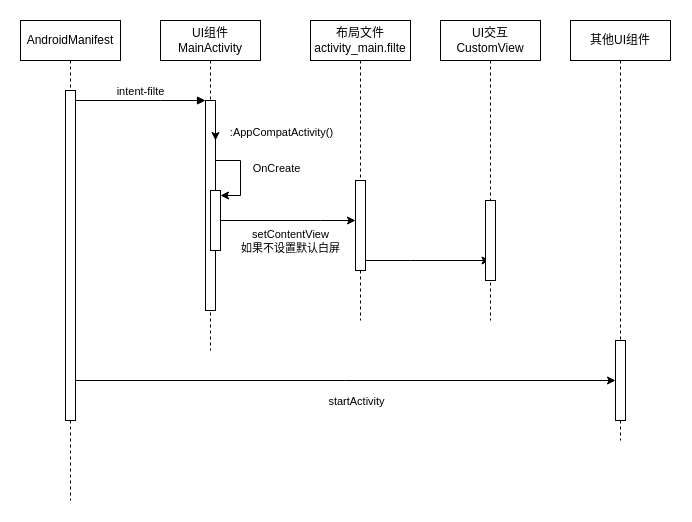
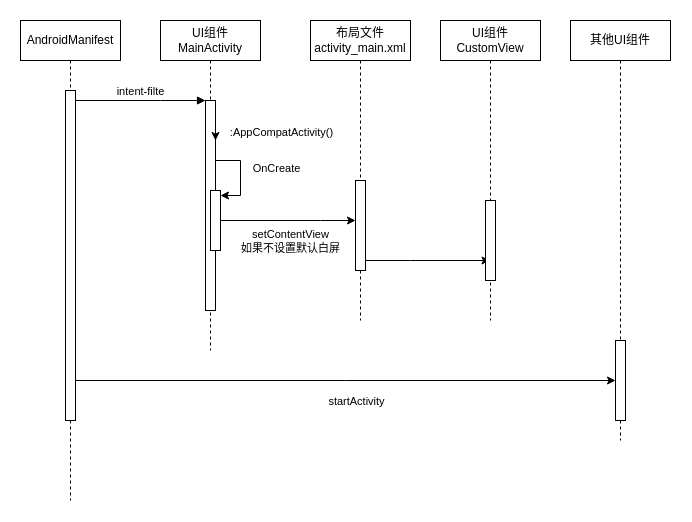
(361, 41) -> (361, 41)
(491, 41) -> (491, 41)
